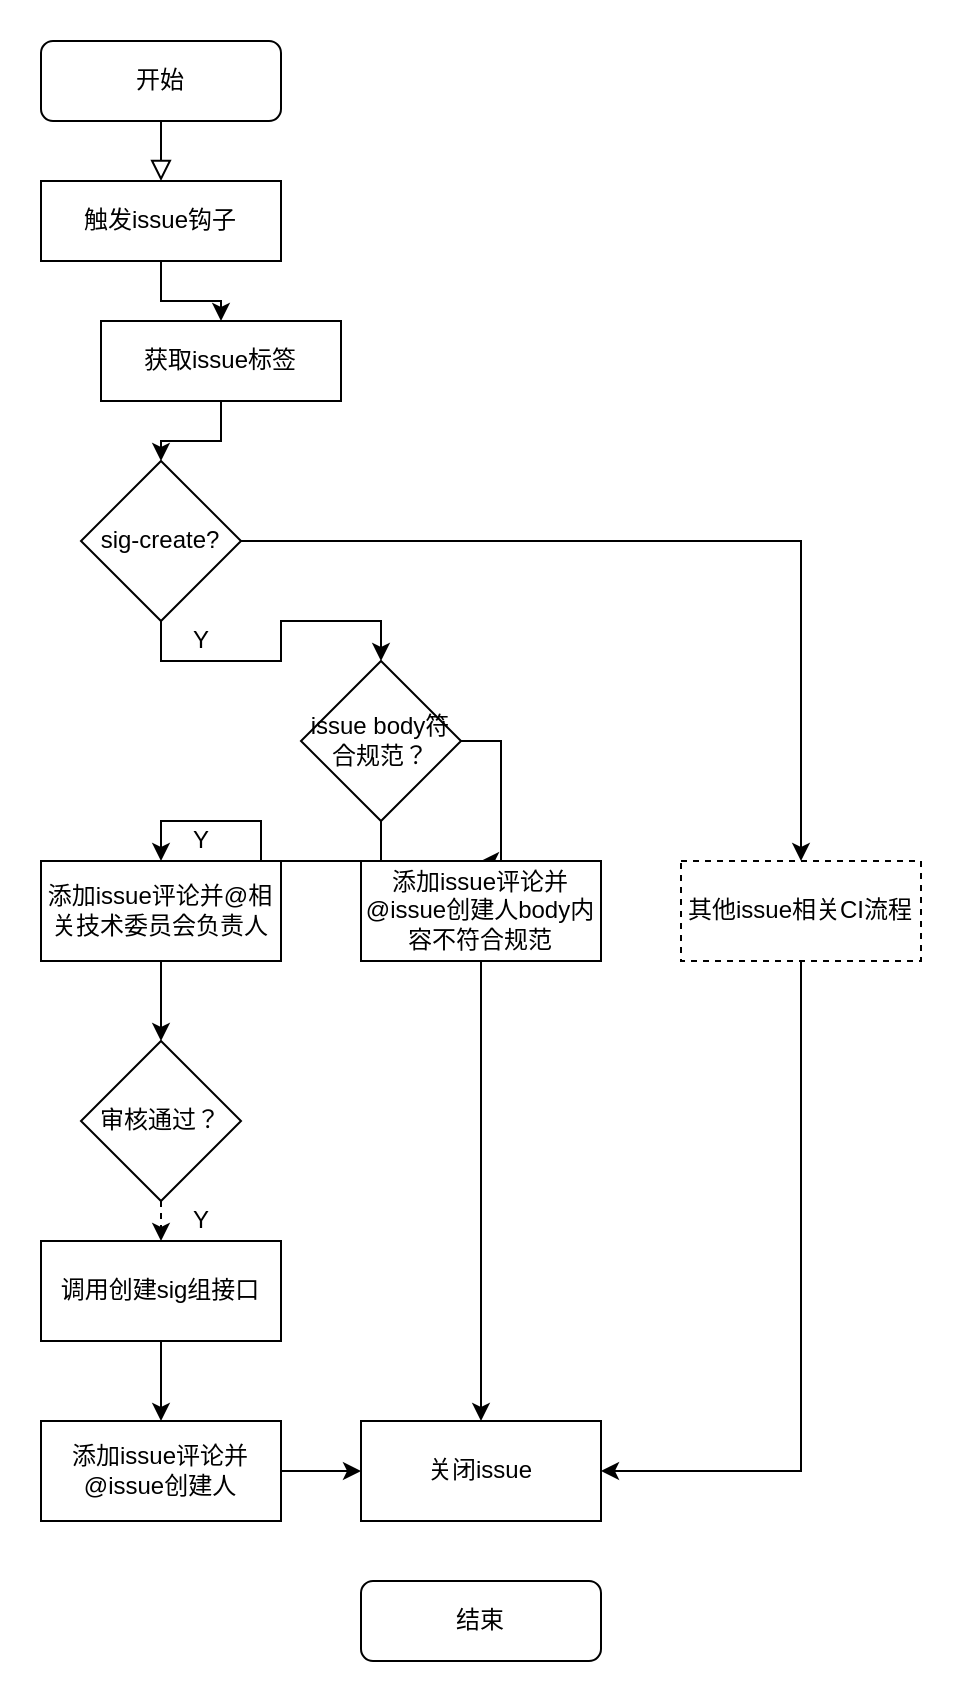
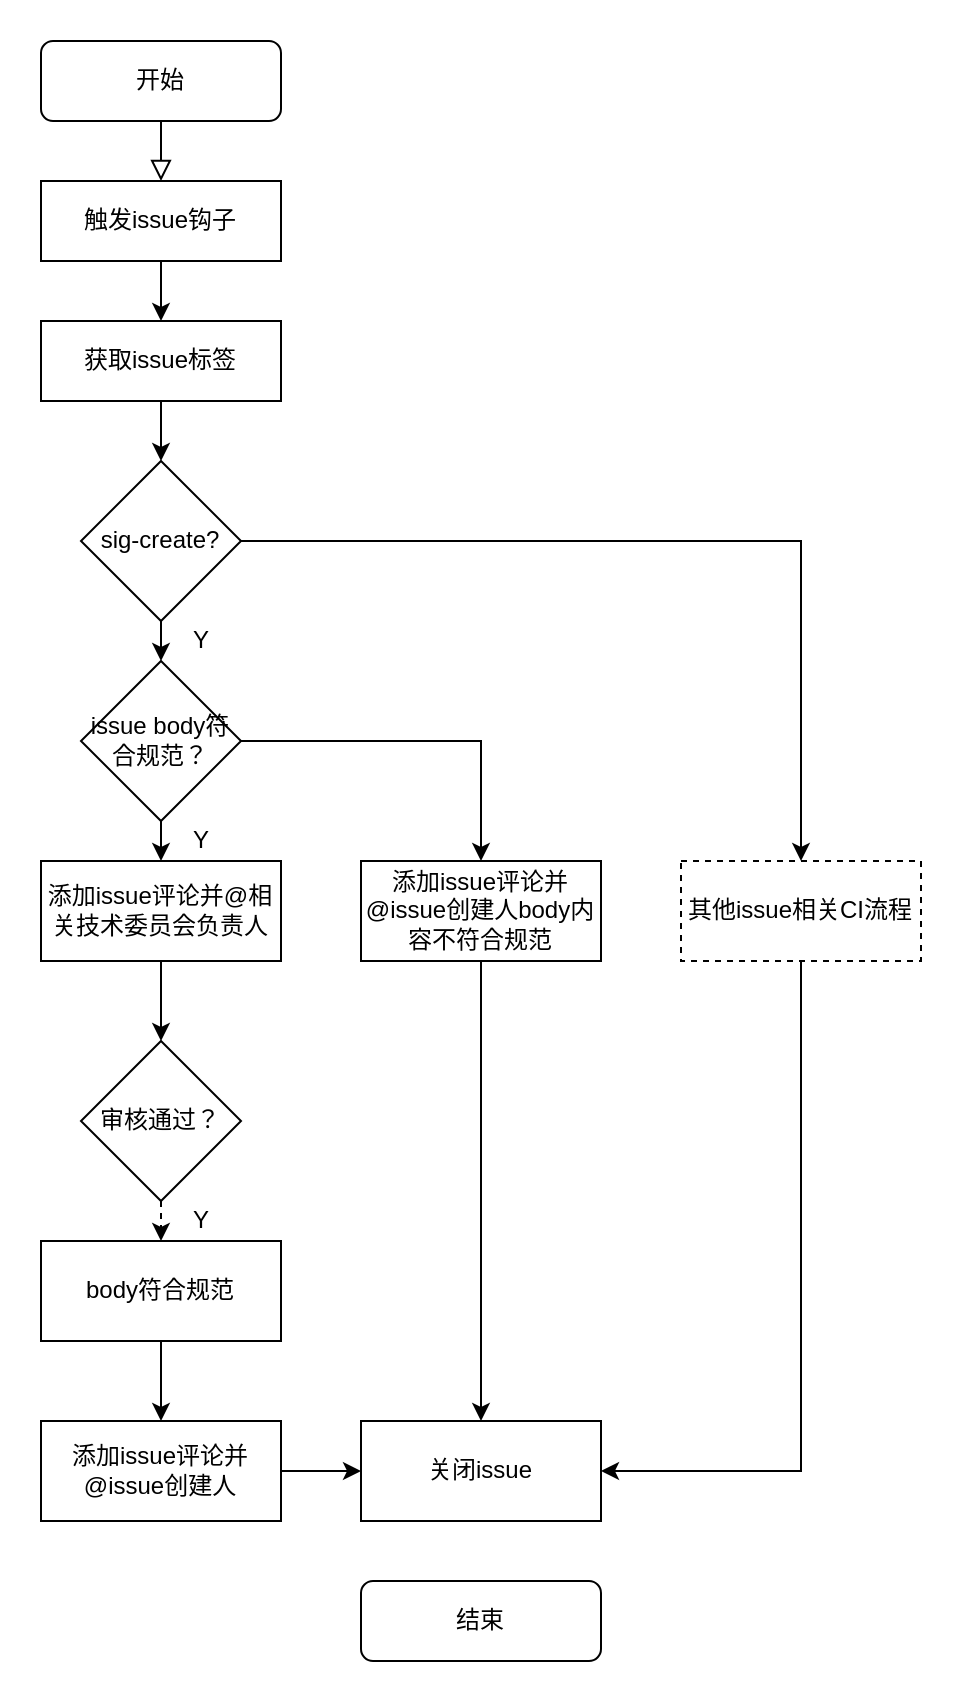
(221, 361) -> (161, 361)
(381, 741) -> (161, 741)
(161, 1291) -> (161, 1291)
